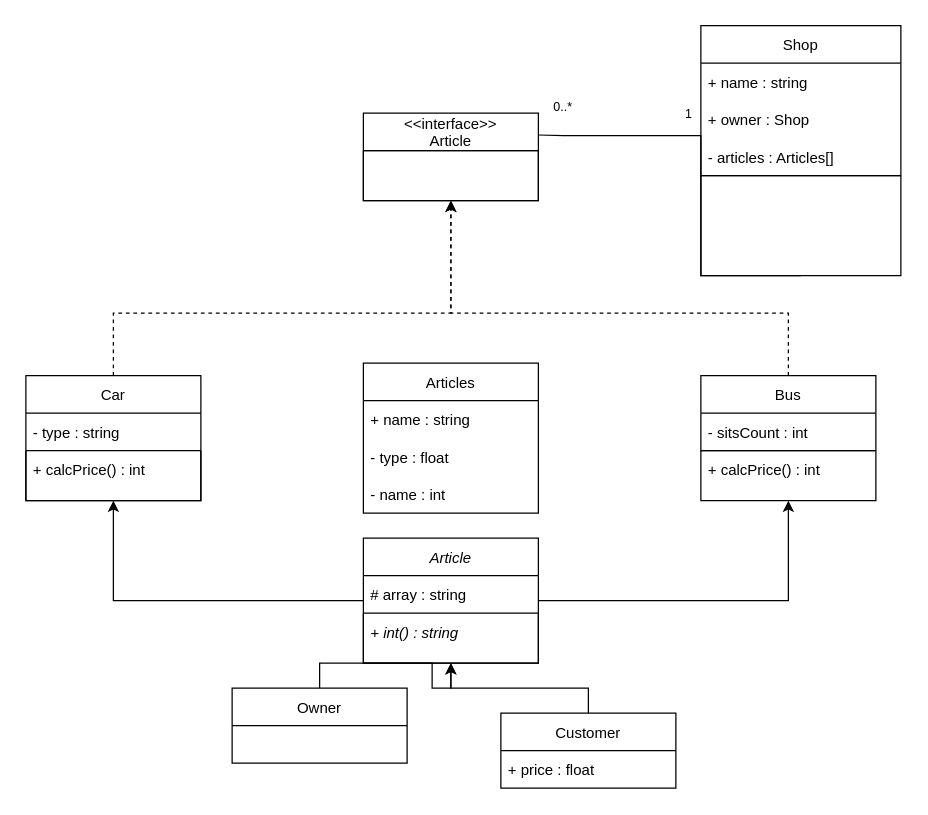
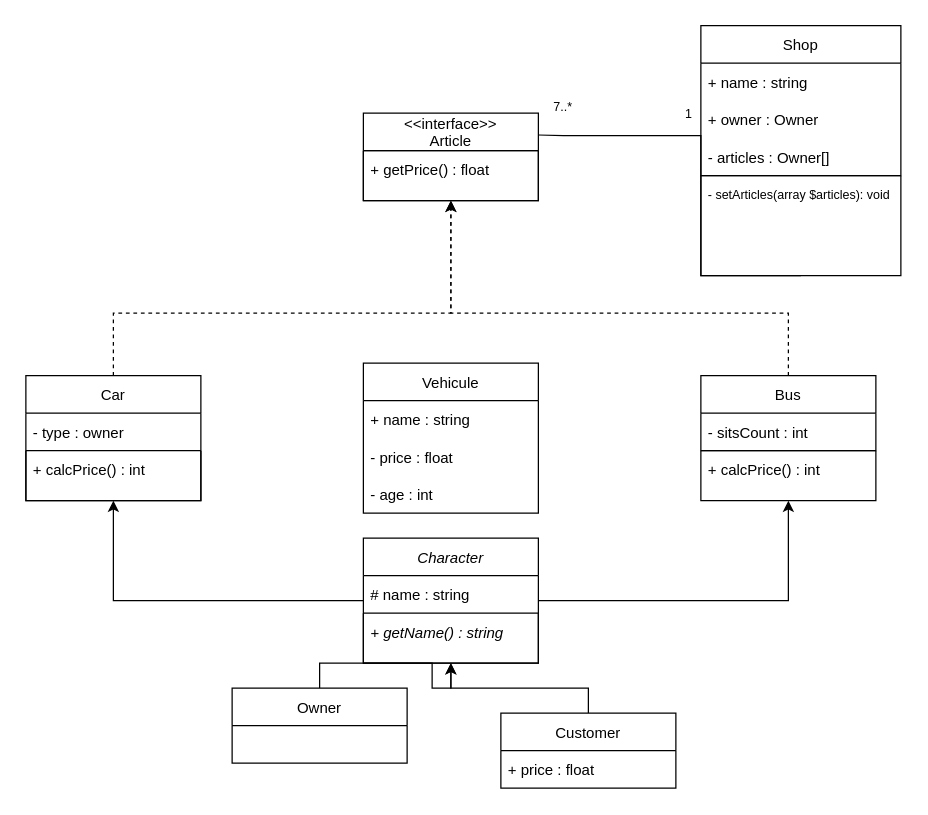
(563, 107) -> (563, 107)
(759, 120) -> (763, 120)
(789, 158) -> (780, 158)
none -> (451, 169)
none -> (801, 194)
(450, 383) -> (450, 383)
(86, 433) -> (84, 433)
(419, 458) -> (421, 458)
(411, 495) -> (406, 495)
(450, 558) -> (450, 558)
(427, 595) -> (423, 595)
(426, 633) -> (444, 633)
